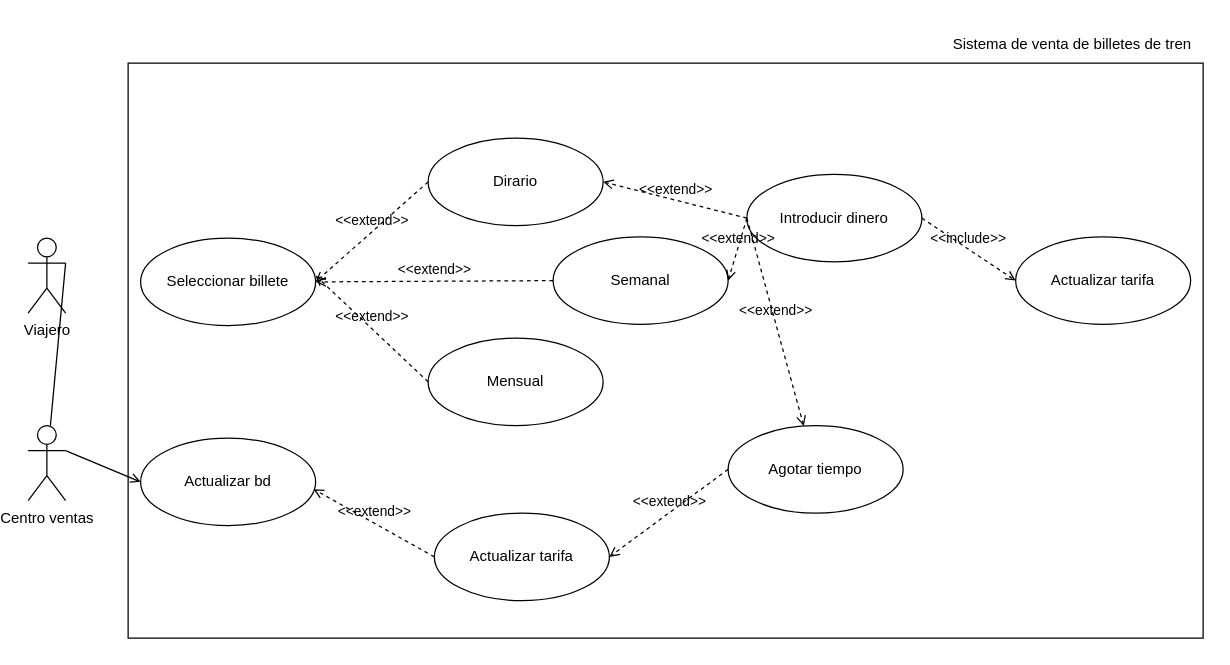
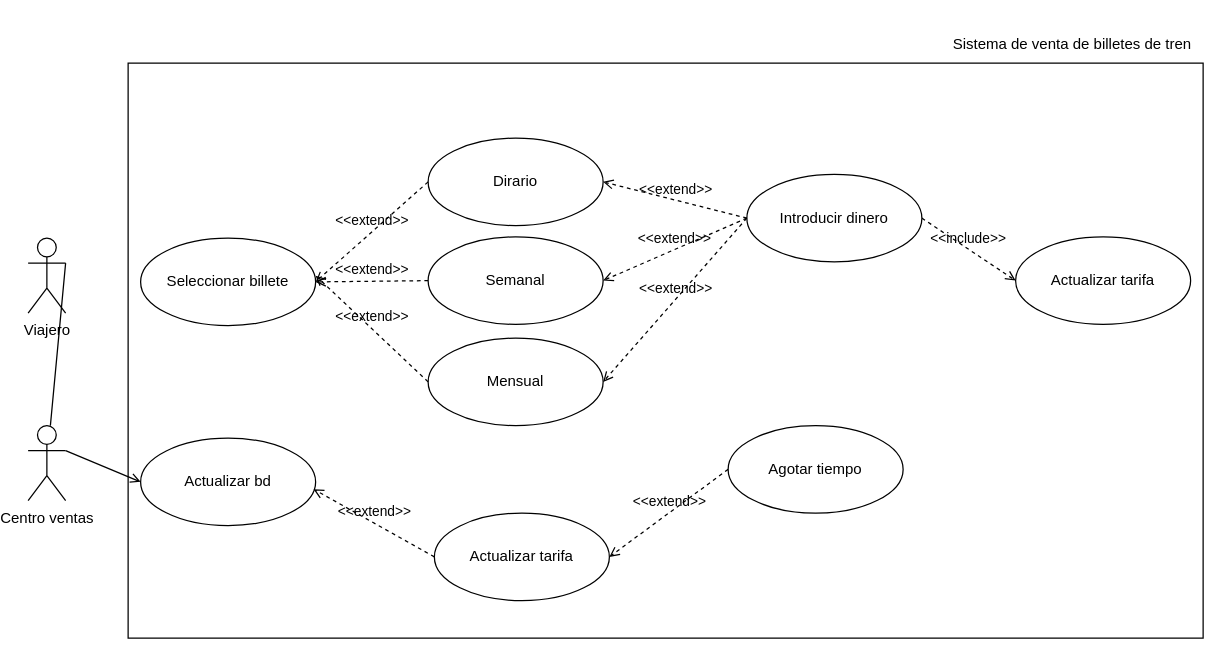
(641, 281) -> (516, 281)
(776, 324) -> (674, 302)
